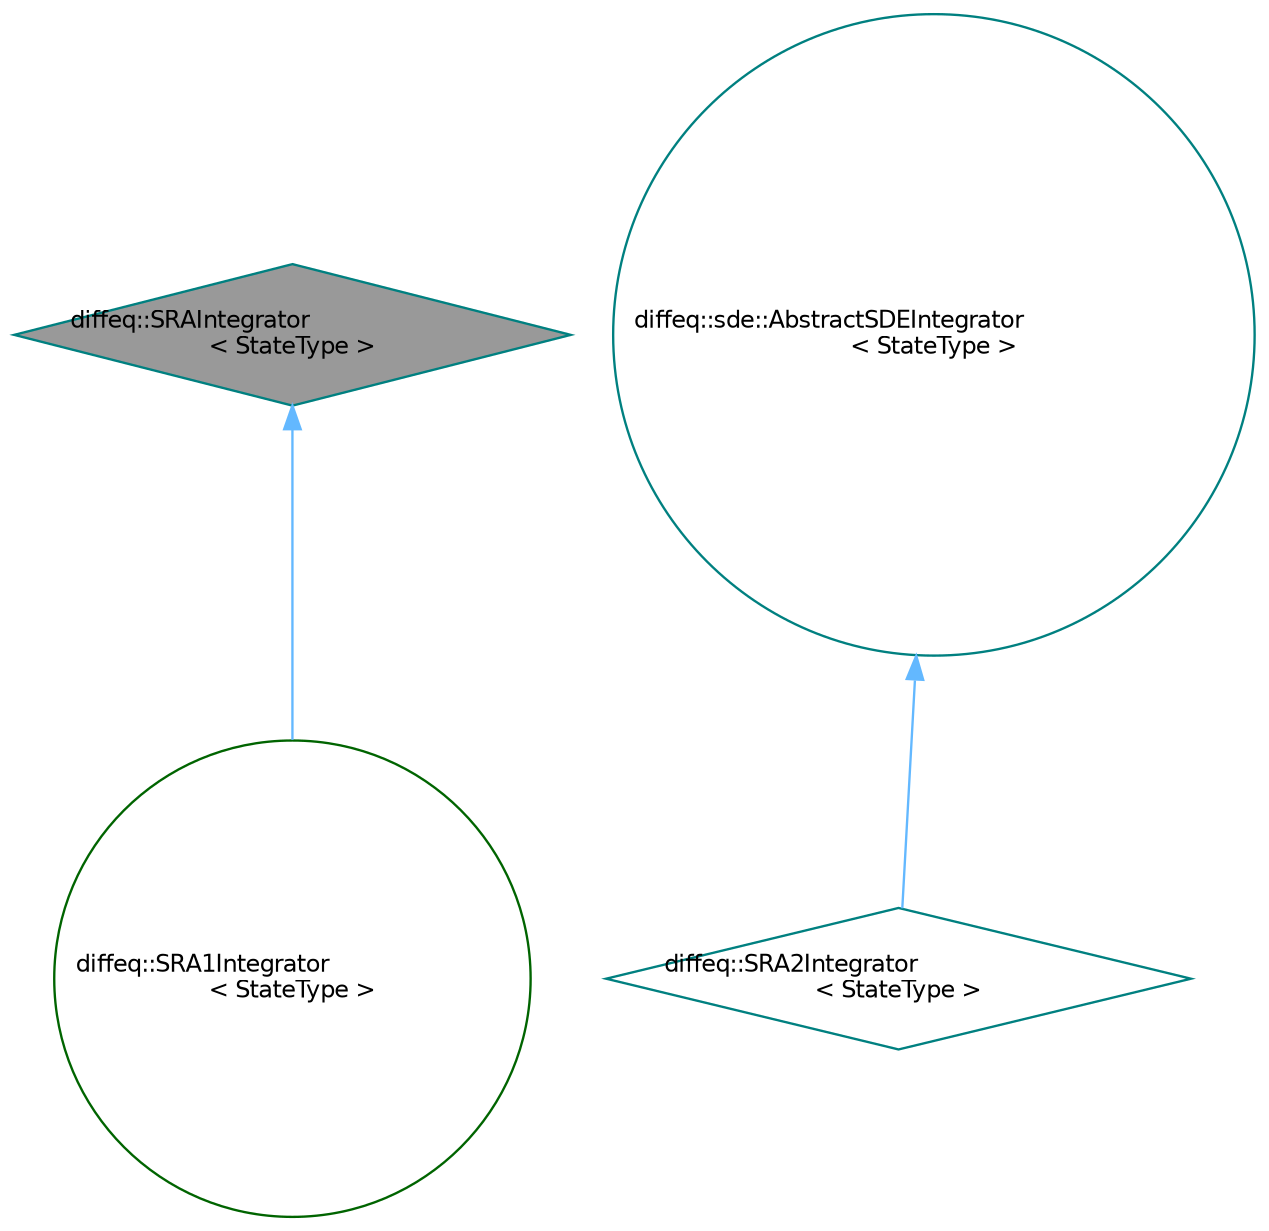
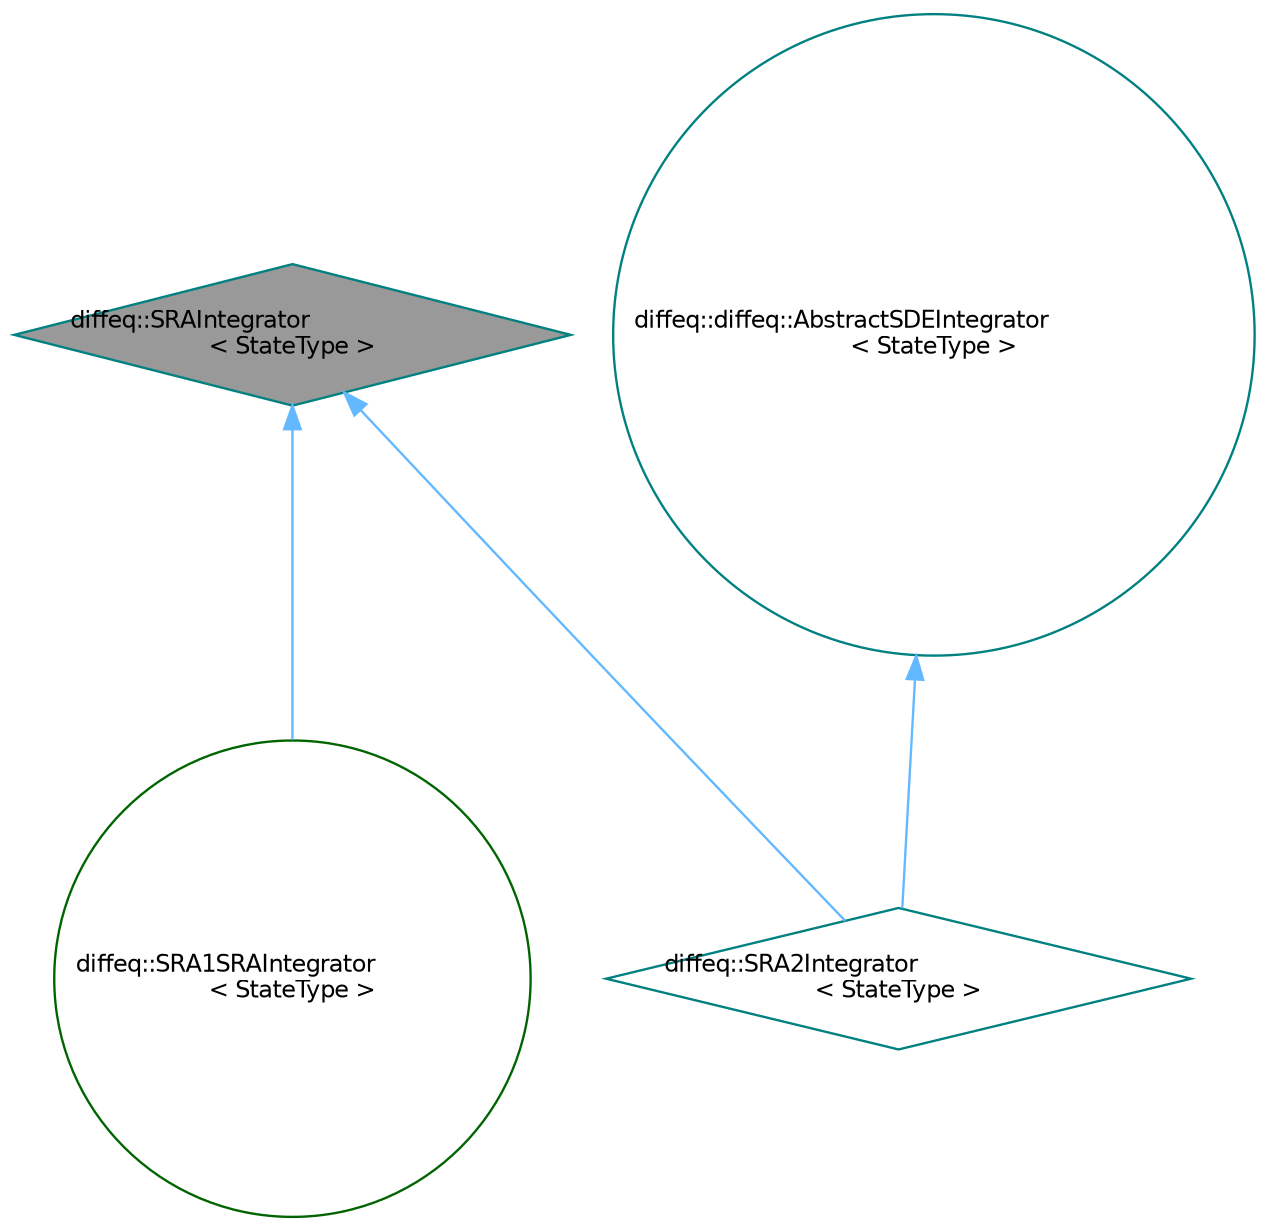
(934, 335) -> (934, 335)
none -> (602, 666)
(292, 979) -> (292, 979)
